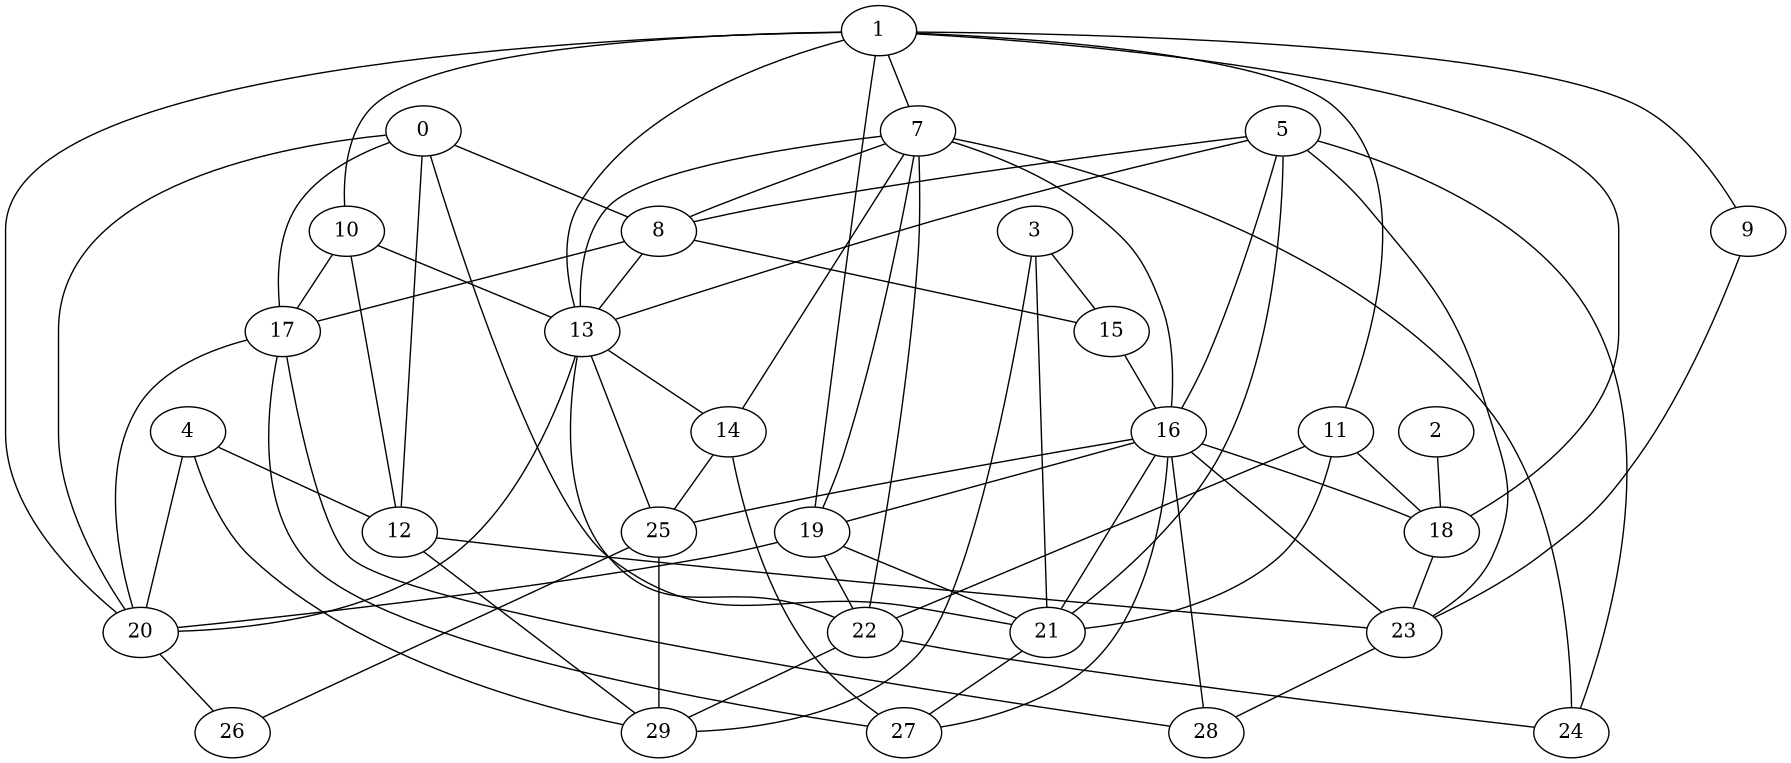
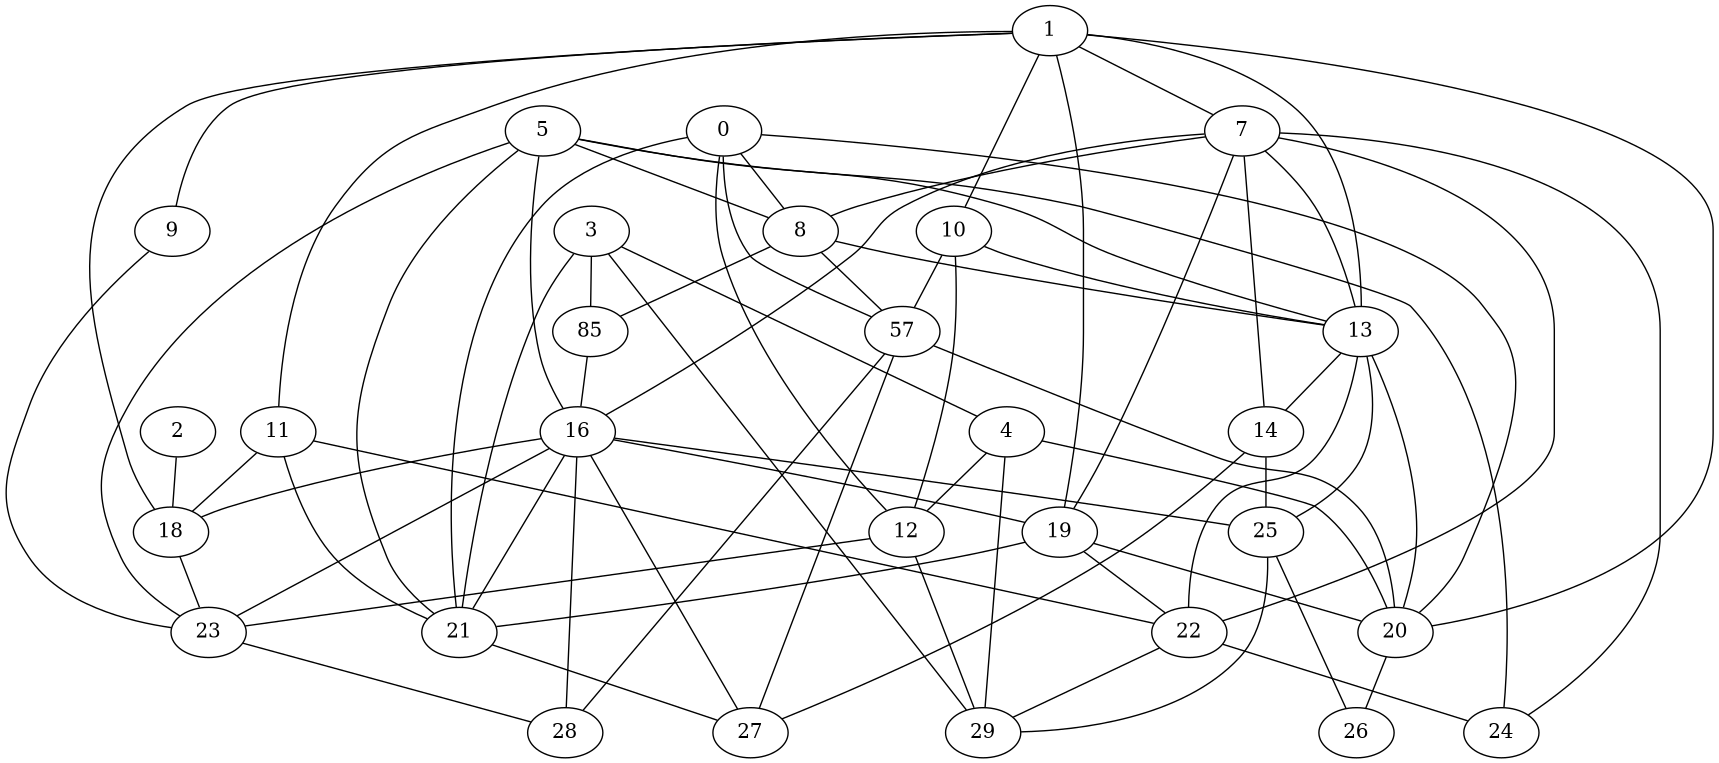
(283, 332) -> (902, 332)
none -> (799, 332)
(1112, 332) -> (590, 332)
